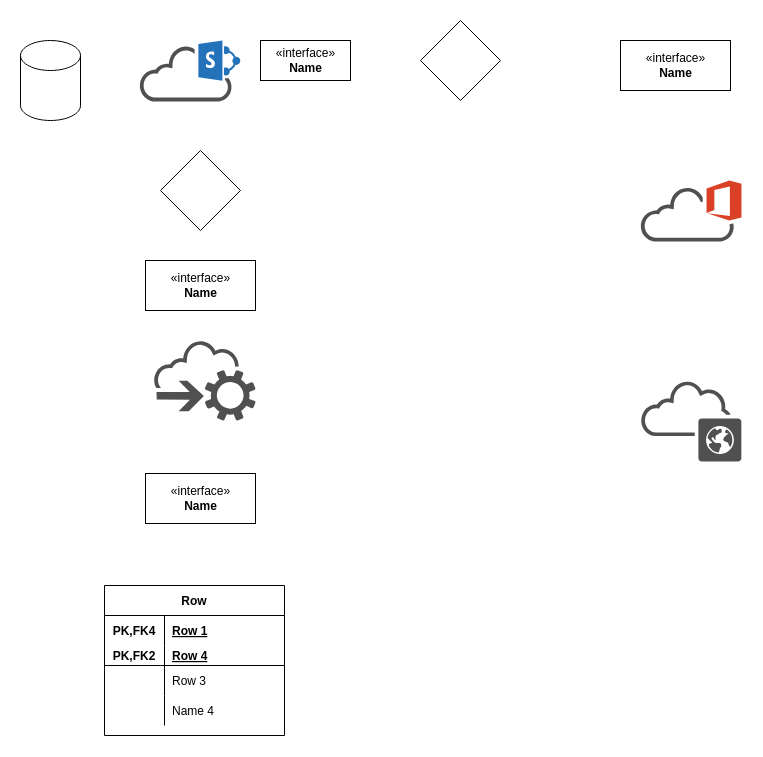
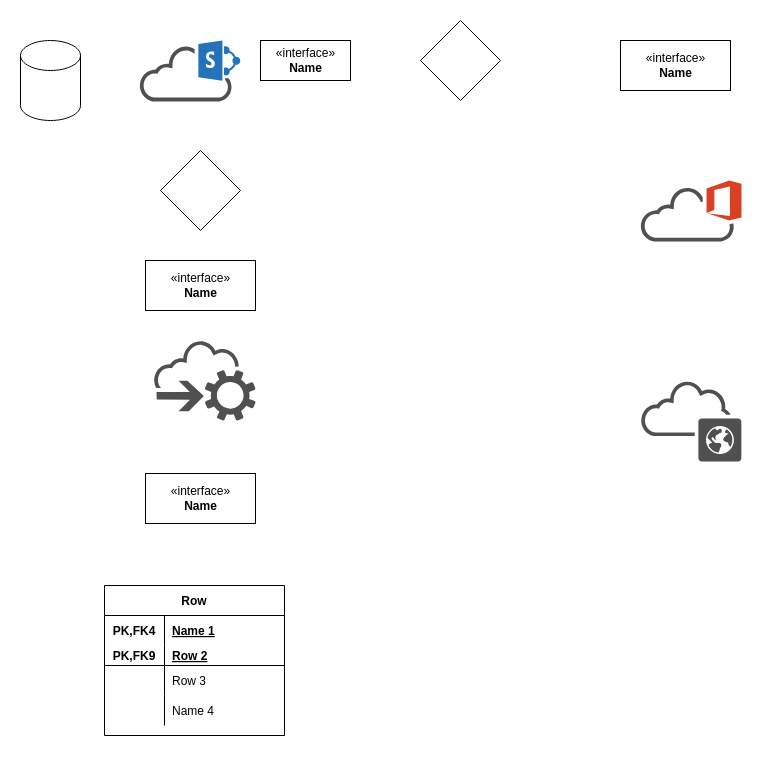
(187, 631) -> (191, 631)
(134, 656) -> (134, 656)
(187, 656) -> (187, 656)
